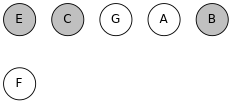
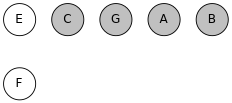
(20, 20) -> (20, 20)
(116, 20) -> (116, 20)
(164, 20) -> (164, 20)
